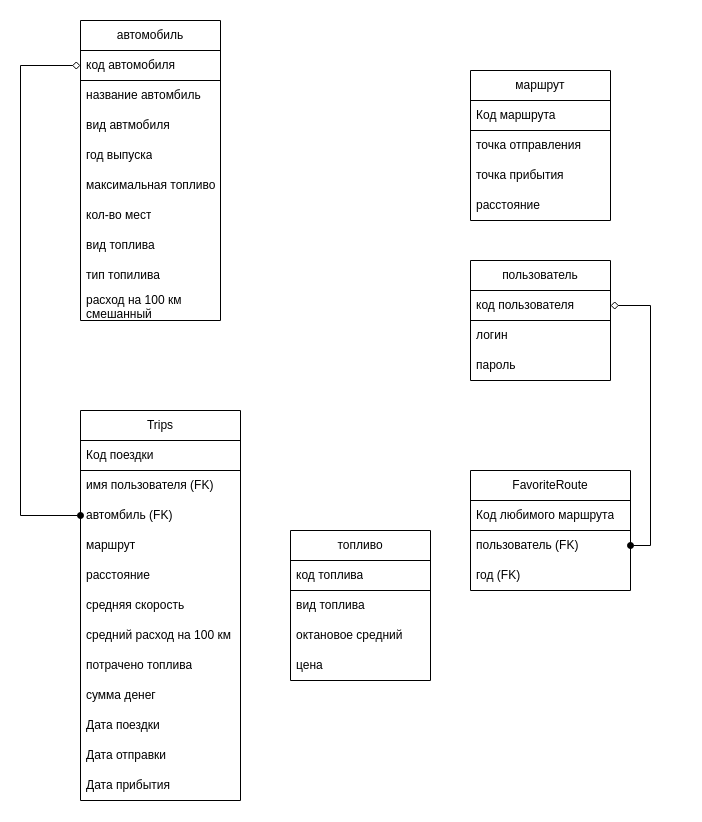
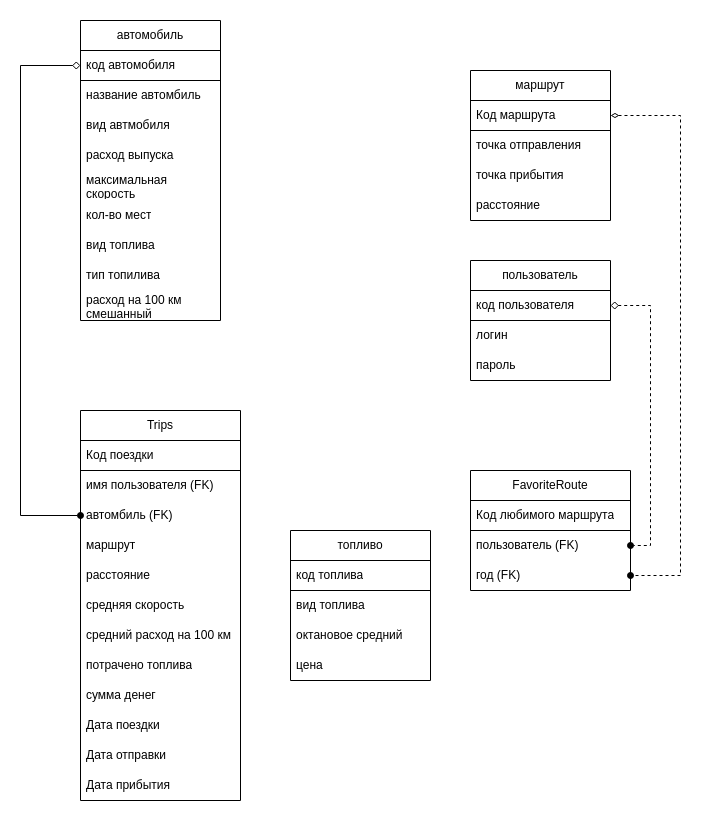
(122, 156) -> (132, 156)
(152, 186) -> (152, 186)
none -> (681, 338)
(651, 419) -> (651, 419)
